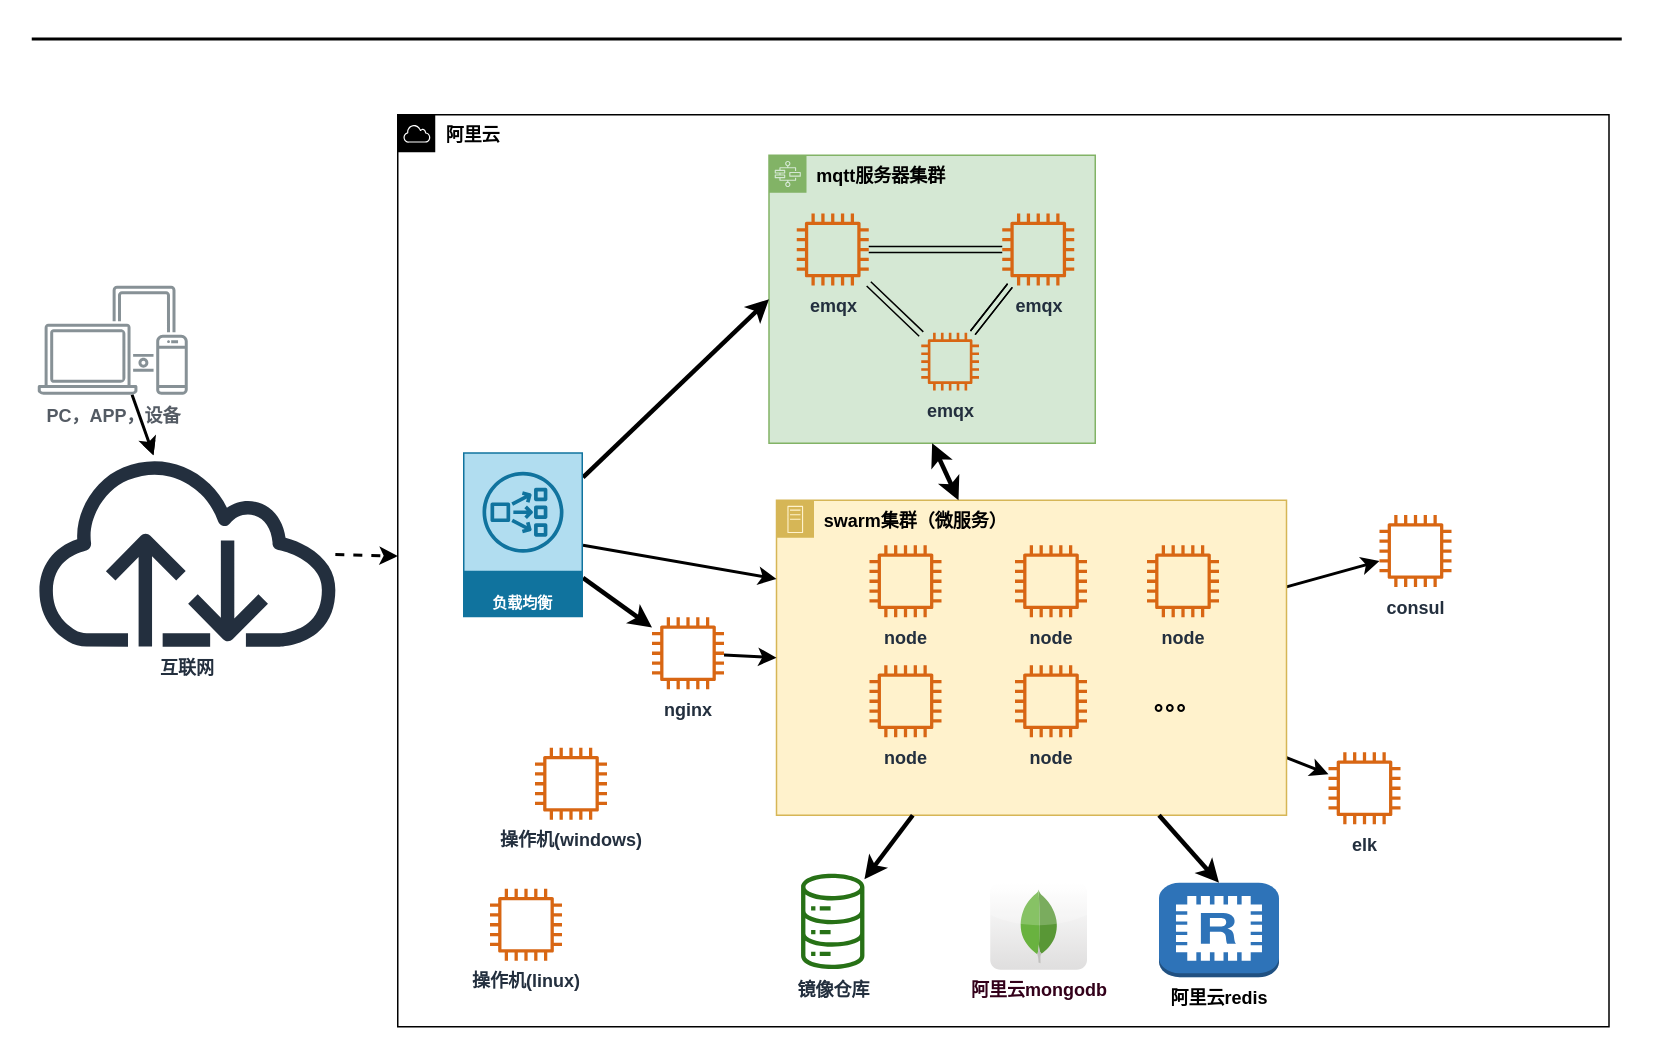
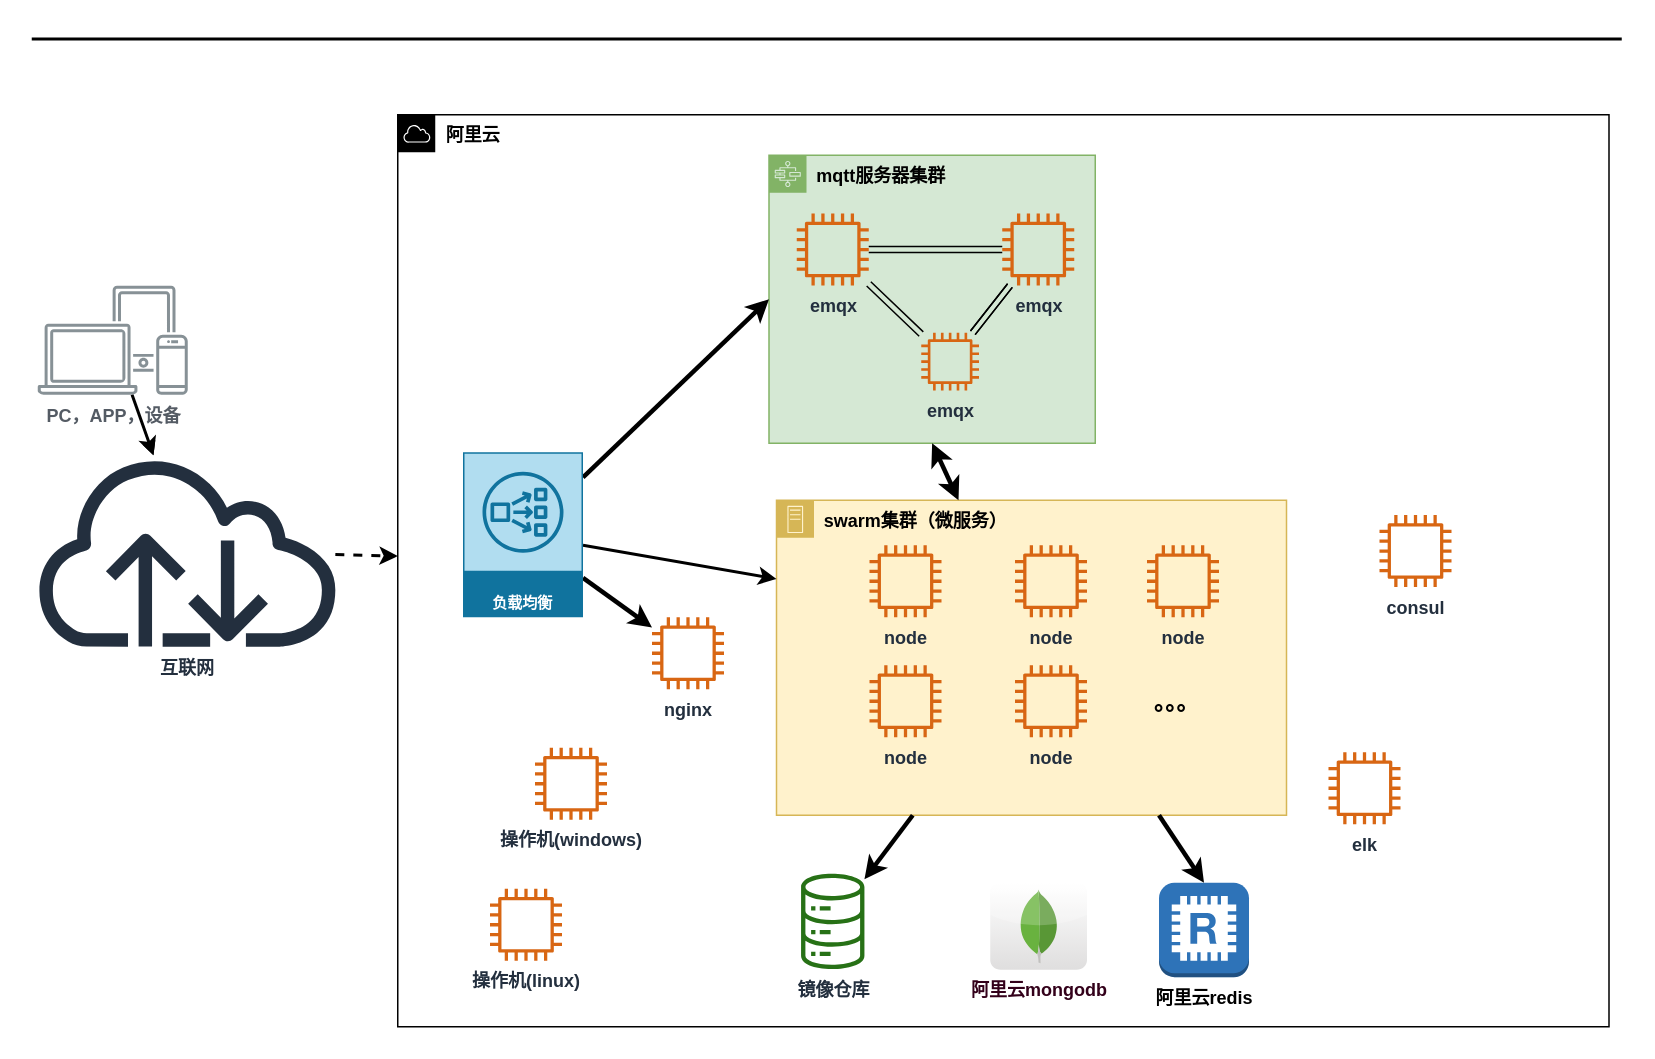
(1327, 576) -> none
(744, 656) -> none
(1301, 764) -> none
(1219, 930) -> (1204, 930)
